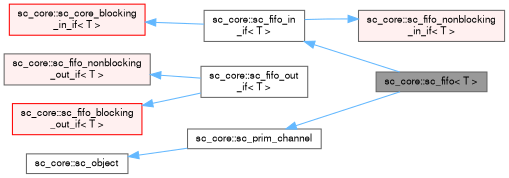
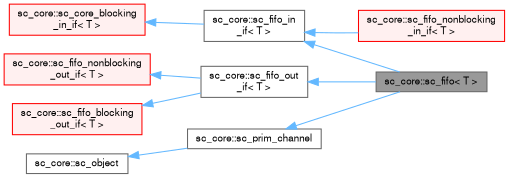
(326, 19) -> (337, 33)
(432, 26) -> (432, 26)
(77, 69) -> (77, 69)
none -> (347, 82)
